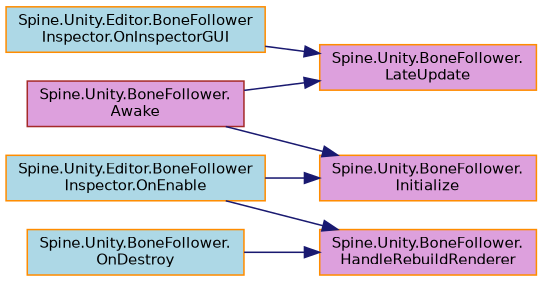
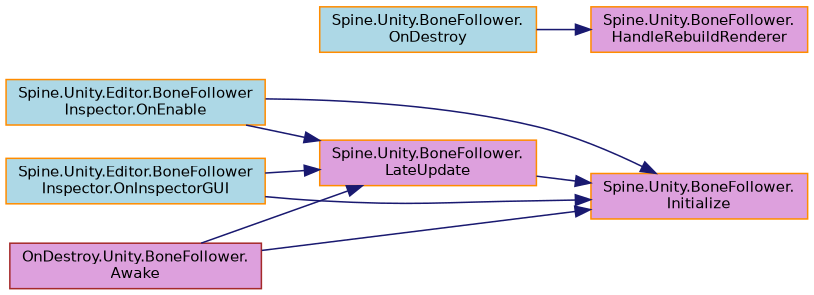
(136, 104) -> (136, 266)
none -> (556, 179)
none -> (420, 203)
(274, 213) -> (275, 131)
